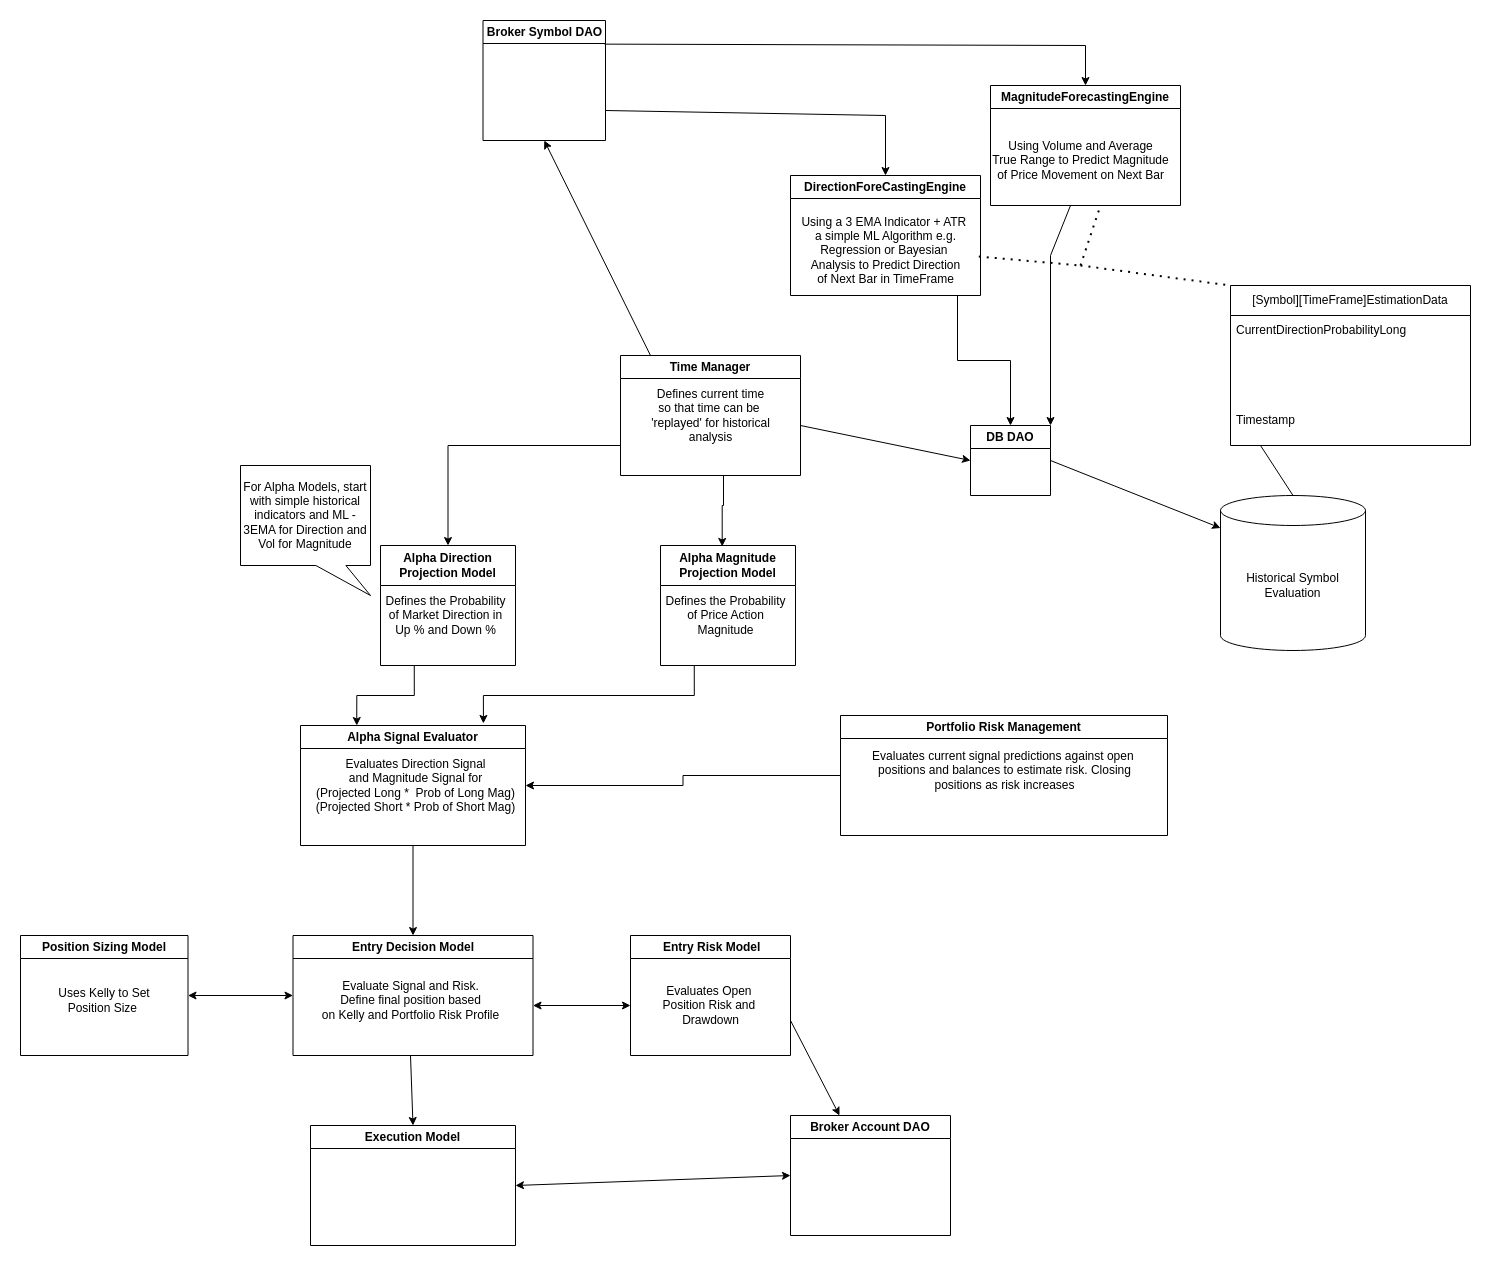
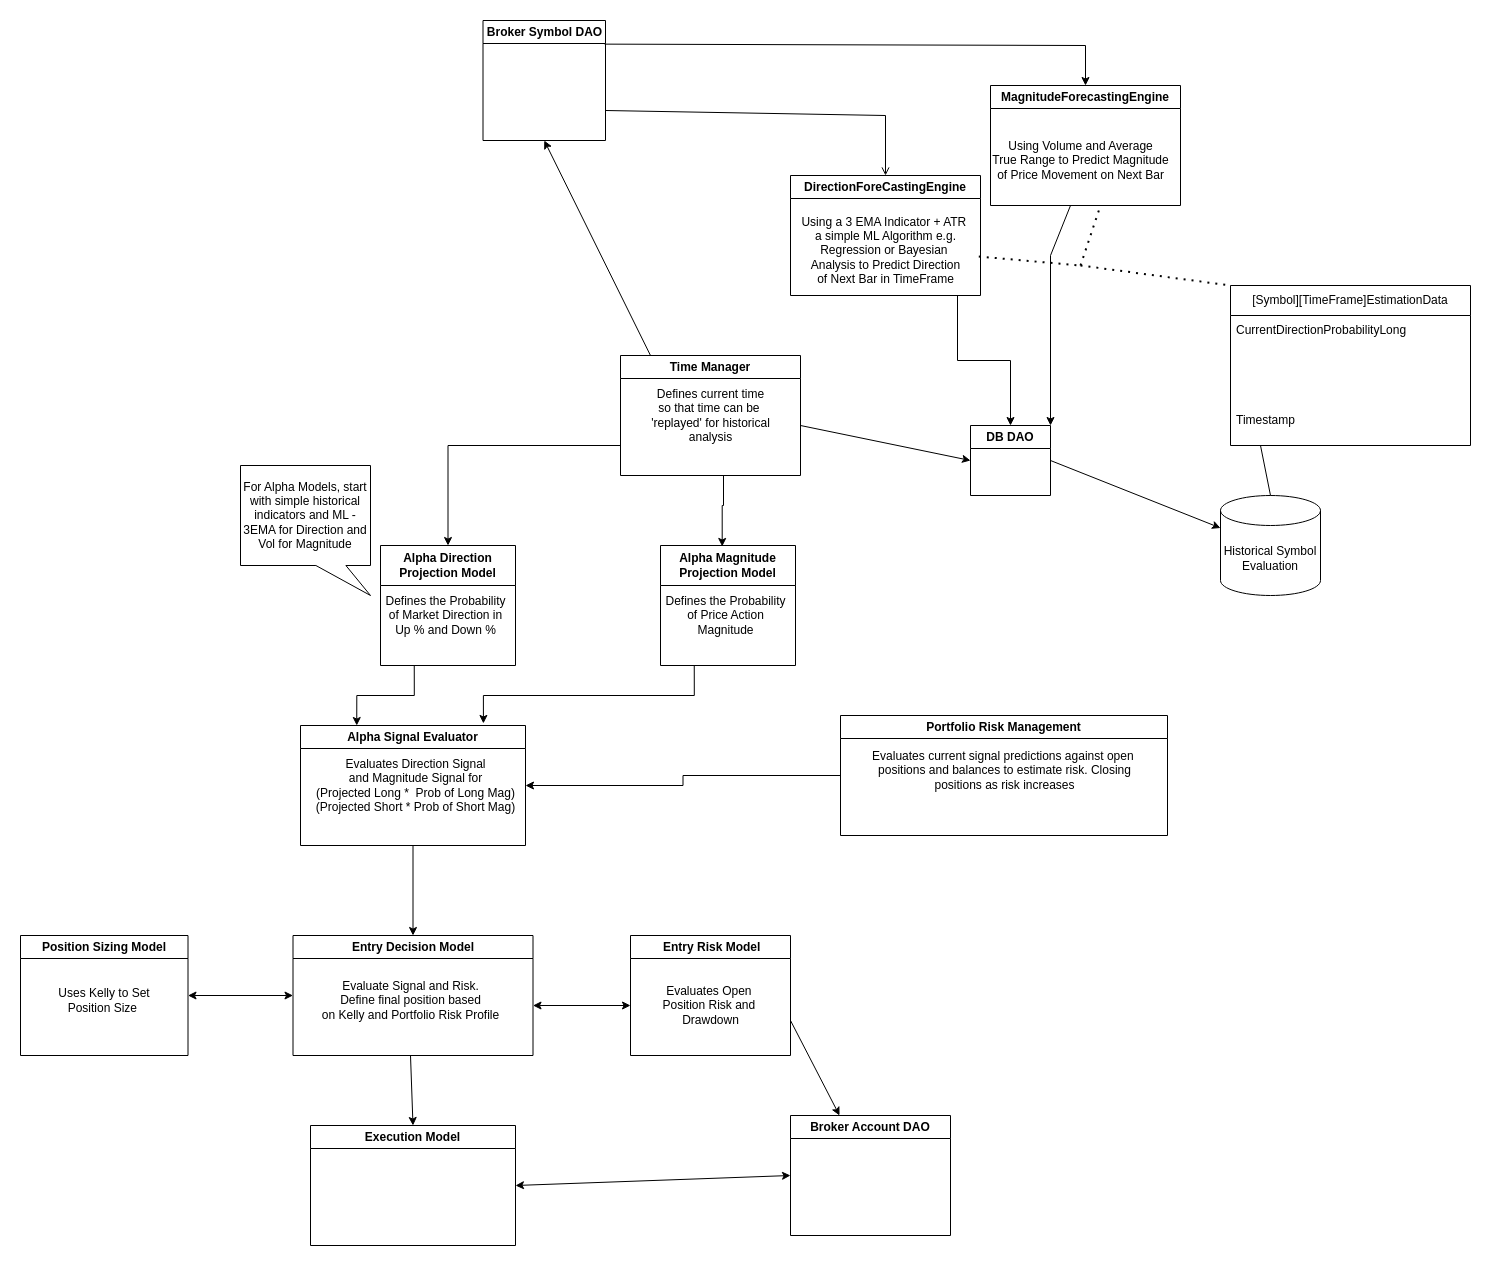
(886, 167) -> (886, 168)
(1293, 573) -> (1271, 546)
